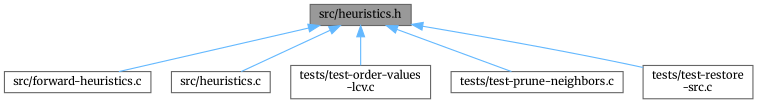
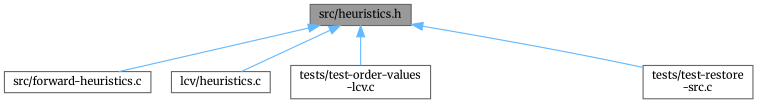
(221, 82) -> (221, 82)
(537, 82) -> none
